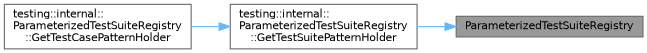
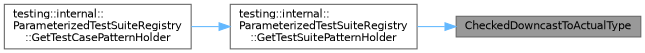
(550, 27) -> (548, 27)
